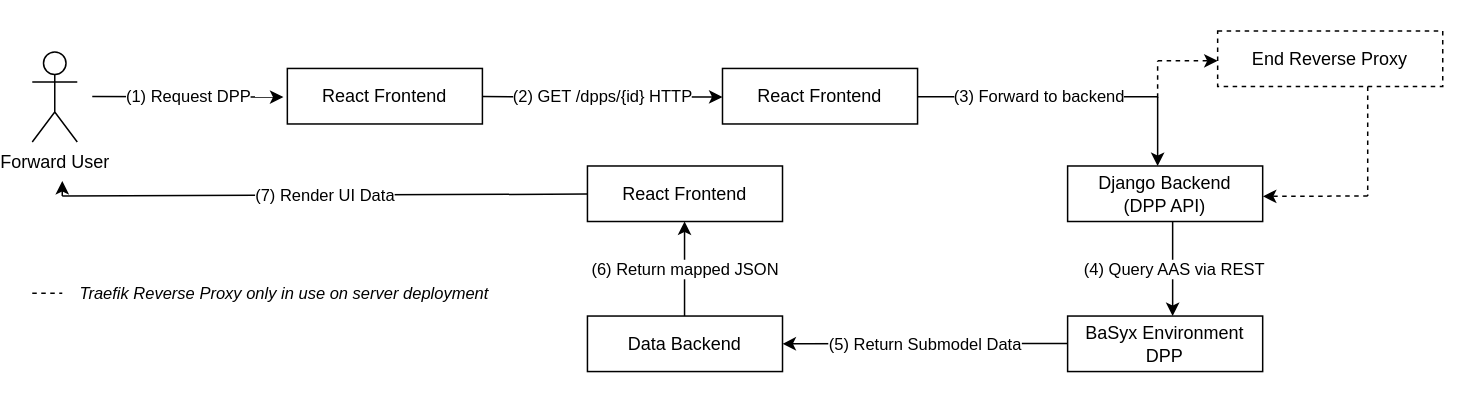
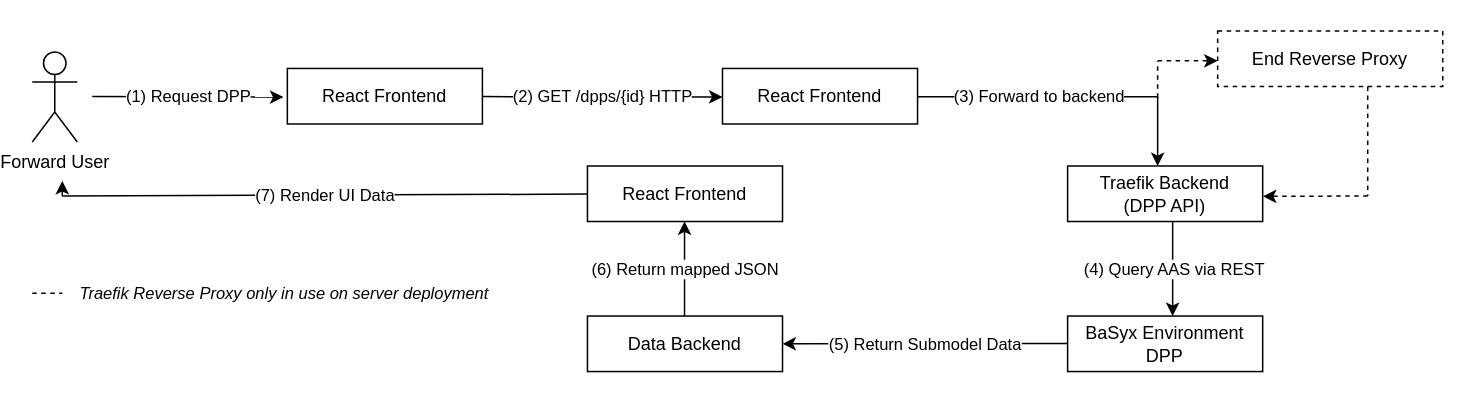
(1165, 194) -> (1165, 194)
